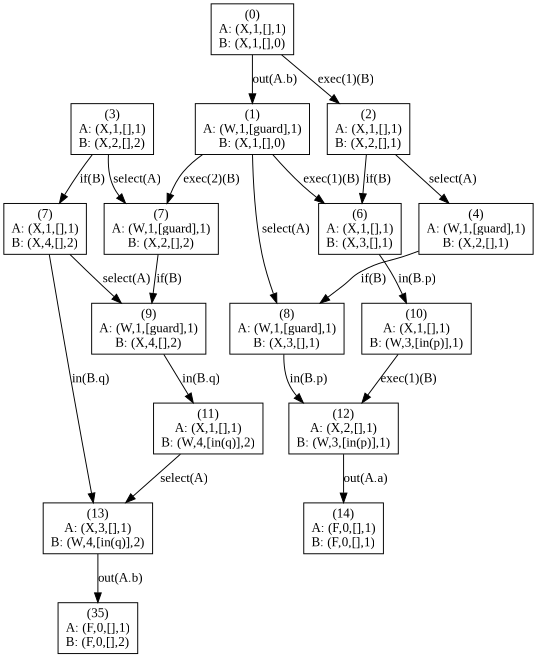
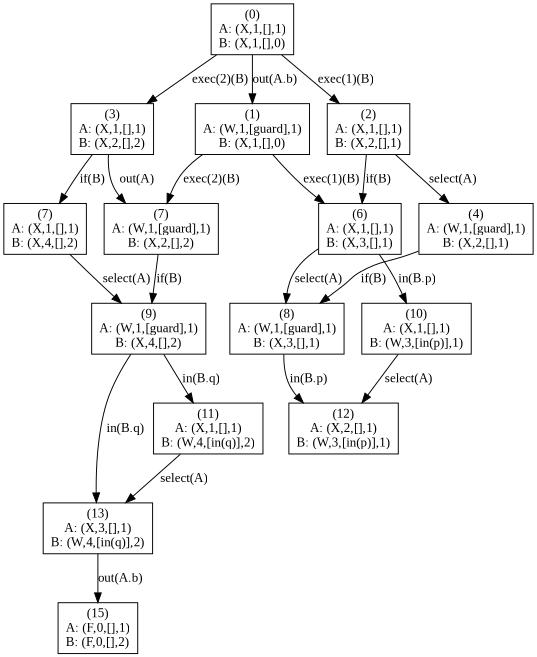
none -> (186, 76)
(137, 179) -> (137, 179)
(257, 225) -> (297, 268)
(70, 374) -> (102, 420)
(409, 379) -> (409, 379)
(344, 528) -> none
(98, 628) -> (98, 628)
